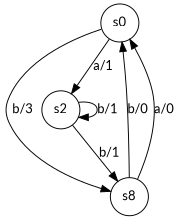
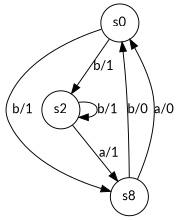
(104, 66) -> (104, 66)
(23, 110) -> (23, 110)
(109, 153) -> (109, 153)
